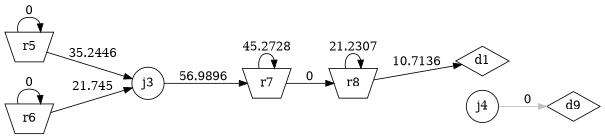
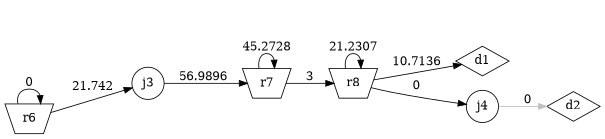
(29, 47) -> none
(310, 77) -> (310, 77)
(93, 87) -> (93, 87)
none -> (414, 96)
(573, 106) -> (573, 106)
